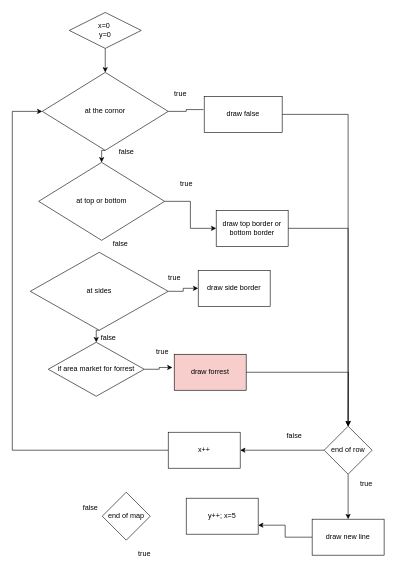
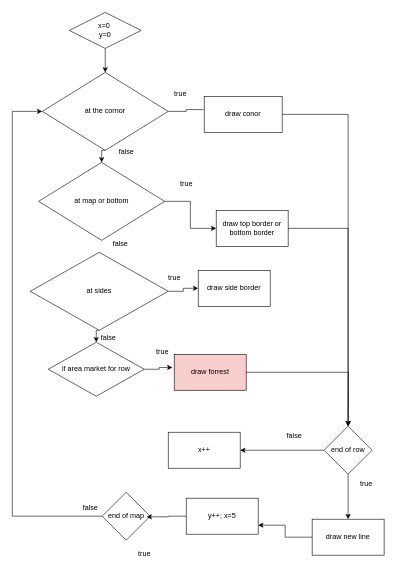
(243, 114) -> (243, 114)
(102, 201) -> (102, 201)
(96, 369) -> (96, 369)
(91, 450) -> none
none -> (25, 516)
none -> (168, 517)
